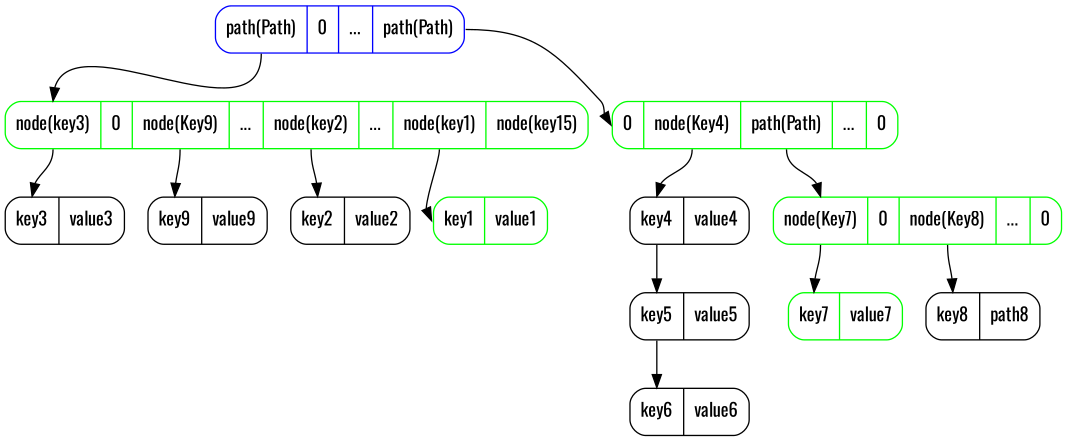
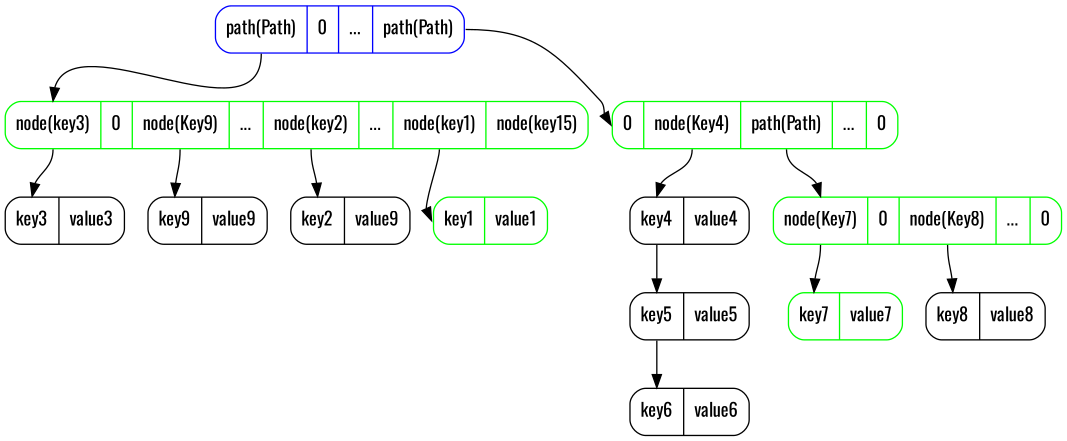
(377, 220) -> (377, 220)
(1010, 316) -> (1012, 316)
